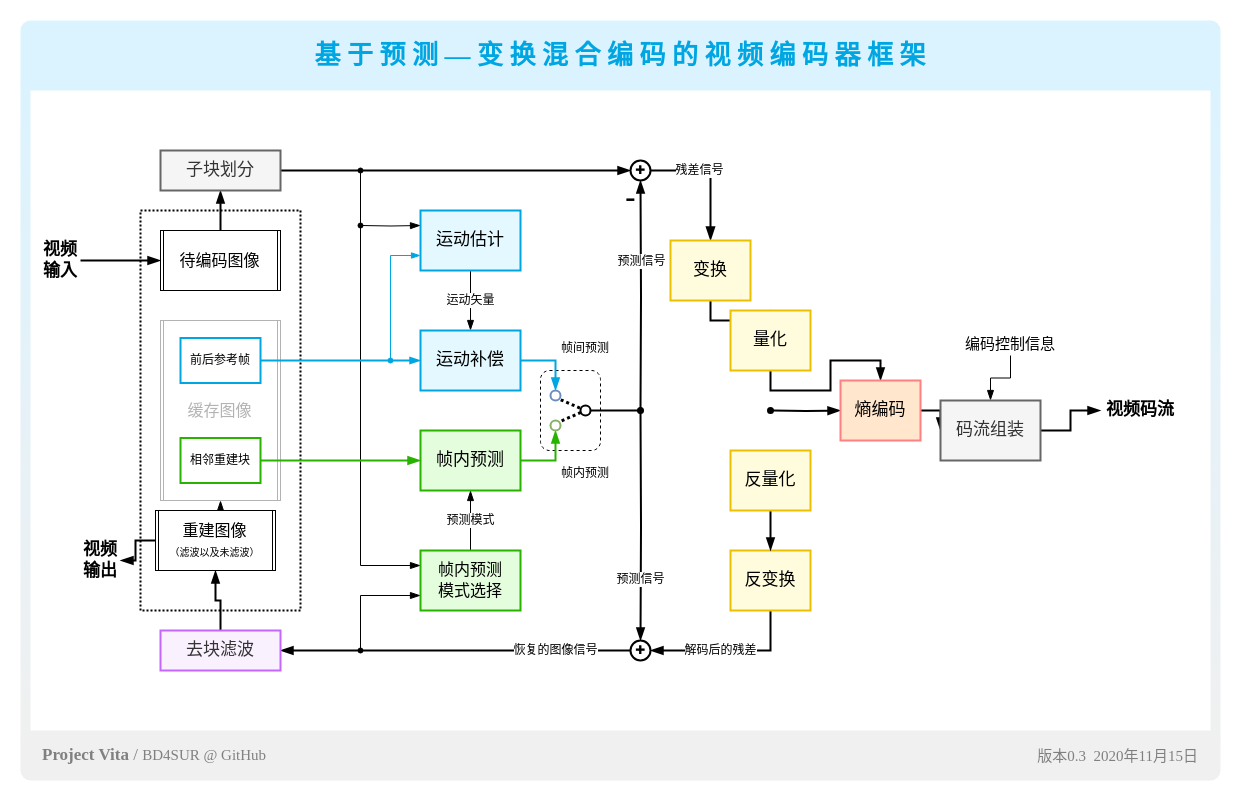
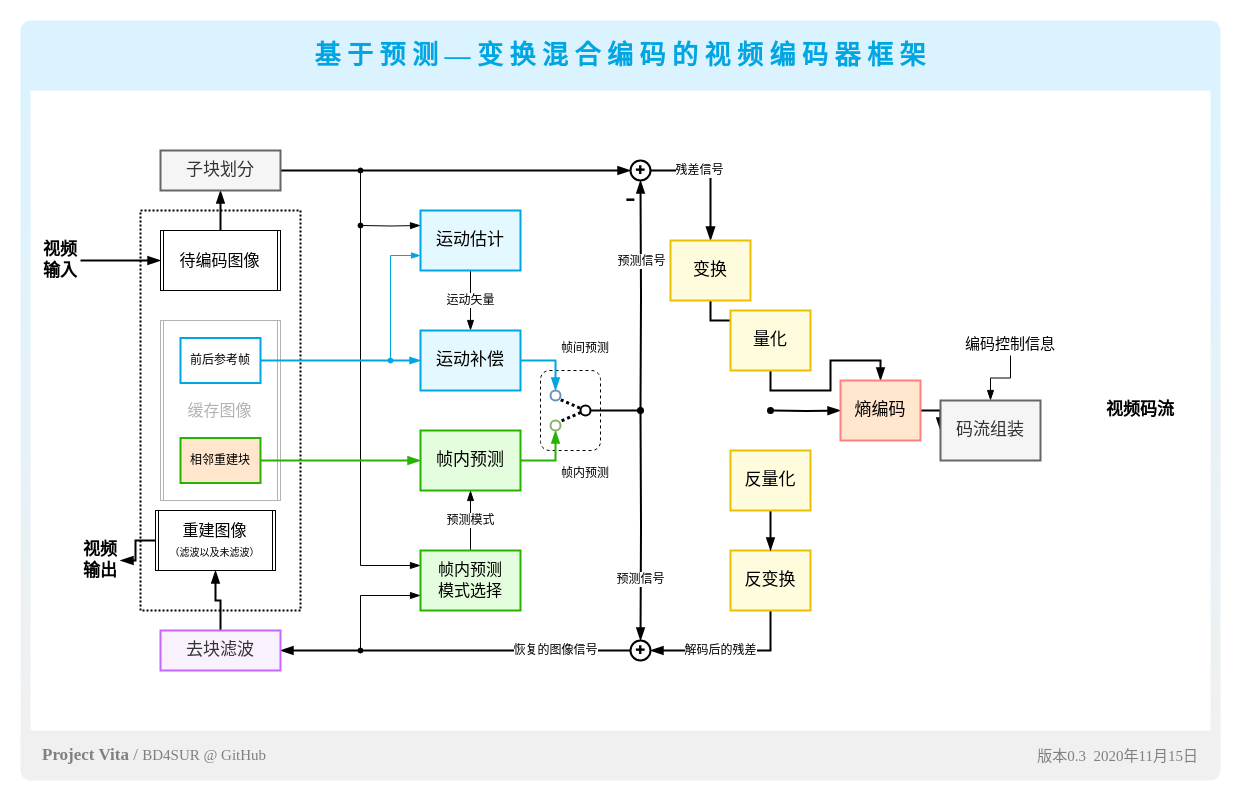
(1071, 428) -> none
(221, 461) -> (221, 461)
(219, 511) -> none
